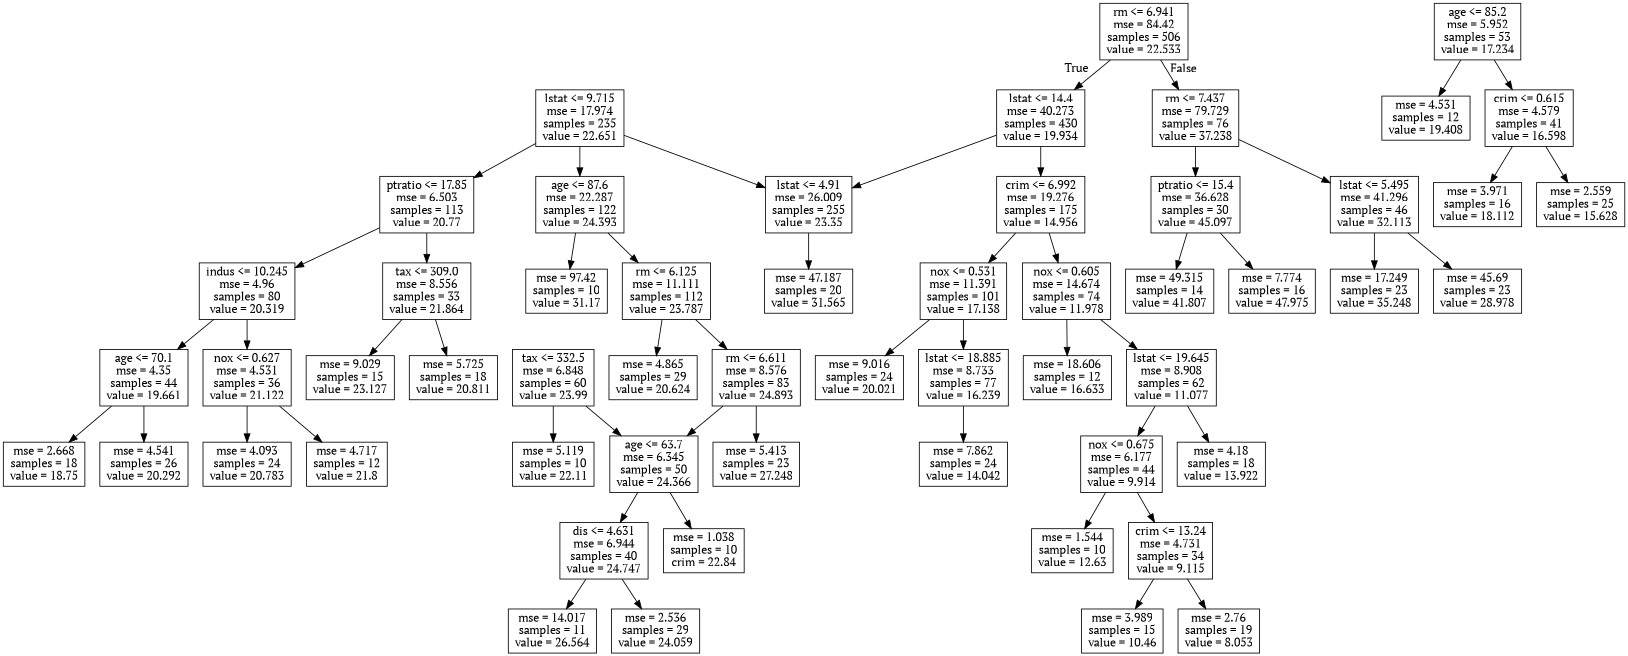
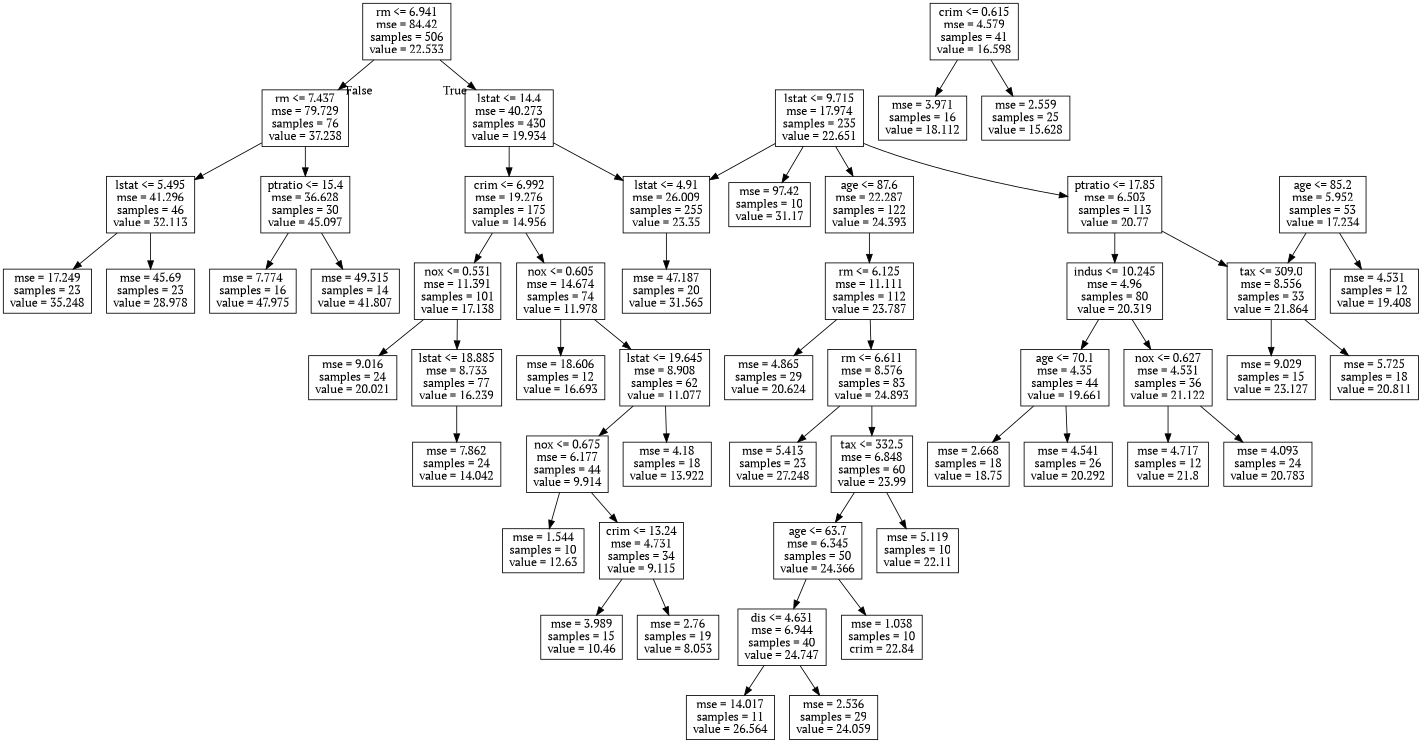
(1501, 71) -> (1299, 244)
(573, 247) -> (795, 161)
(1067, 378) -> (561, 378)
(708, 418) -> (872, 417)
